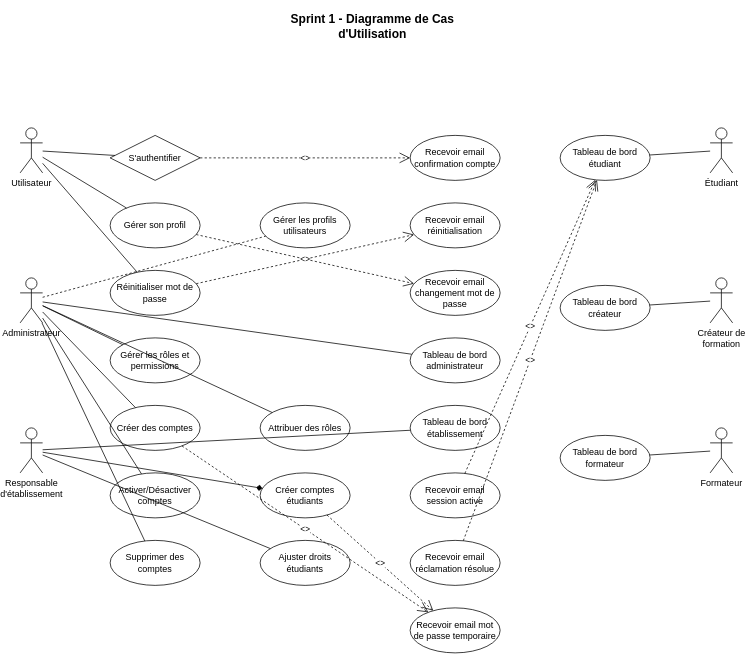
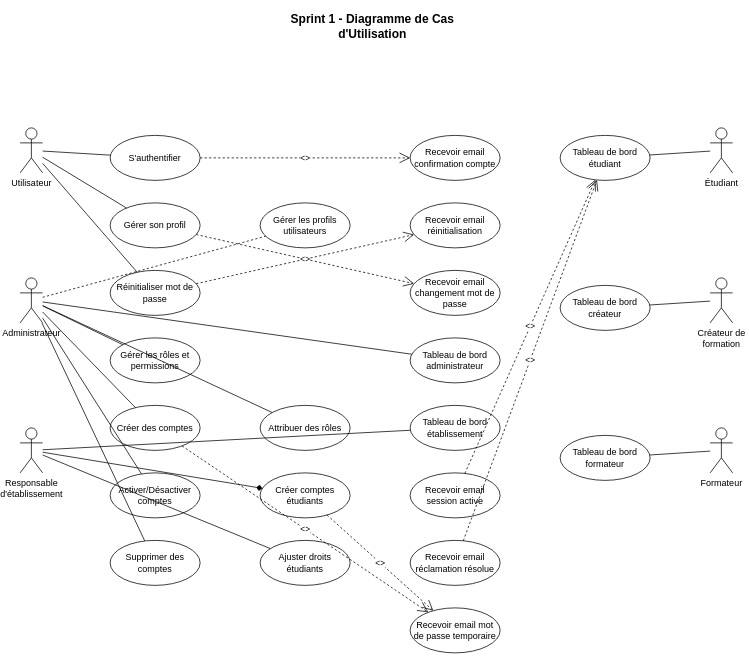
(155, 158) -> (155, 158)
